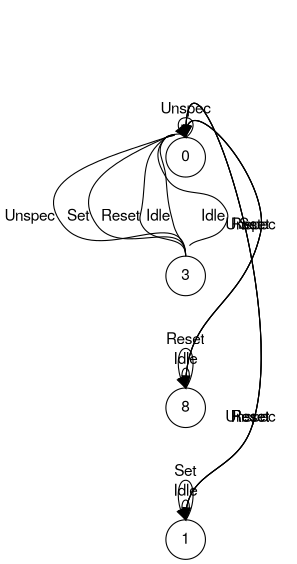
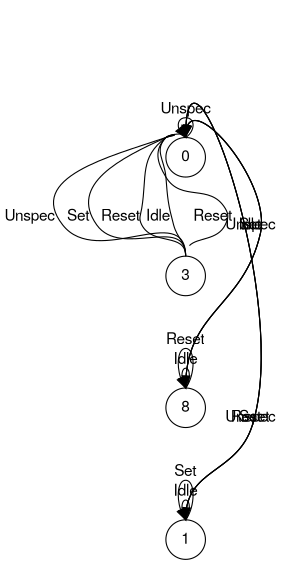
(213, 217) -> (213, 217)
(250, 225) -> (250, 225)
(250, 418) -> (250, 418)
